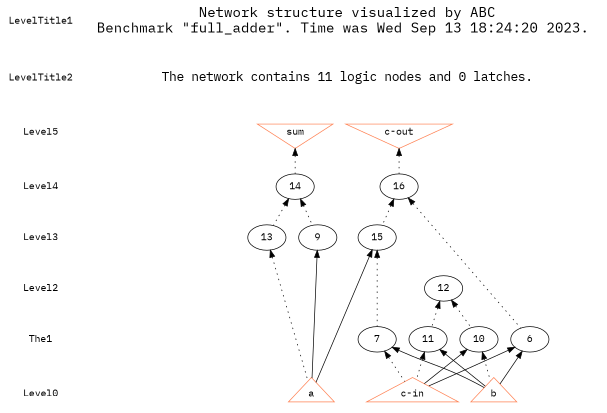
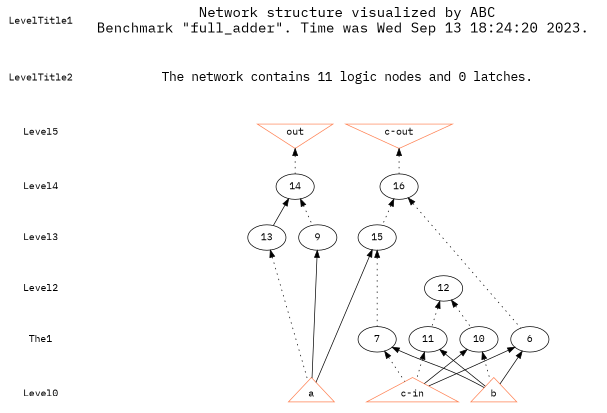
(295, 132) -> (295, 132)
(279, 215) -> (279, 215)
